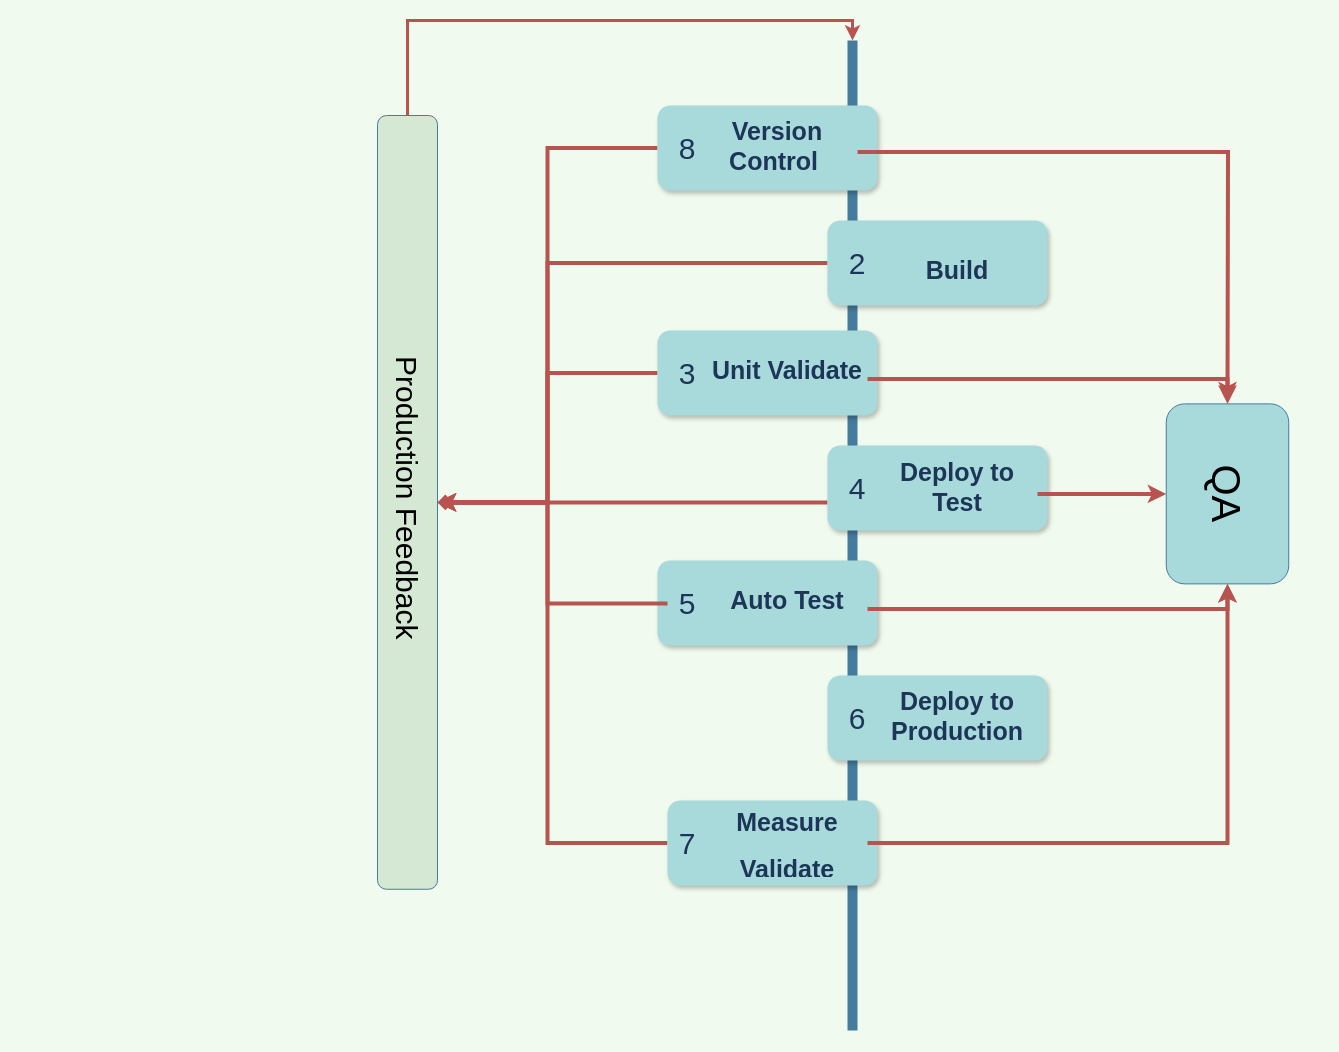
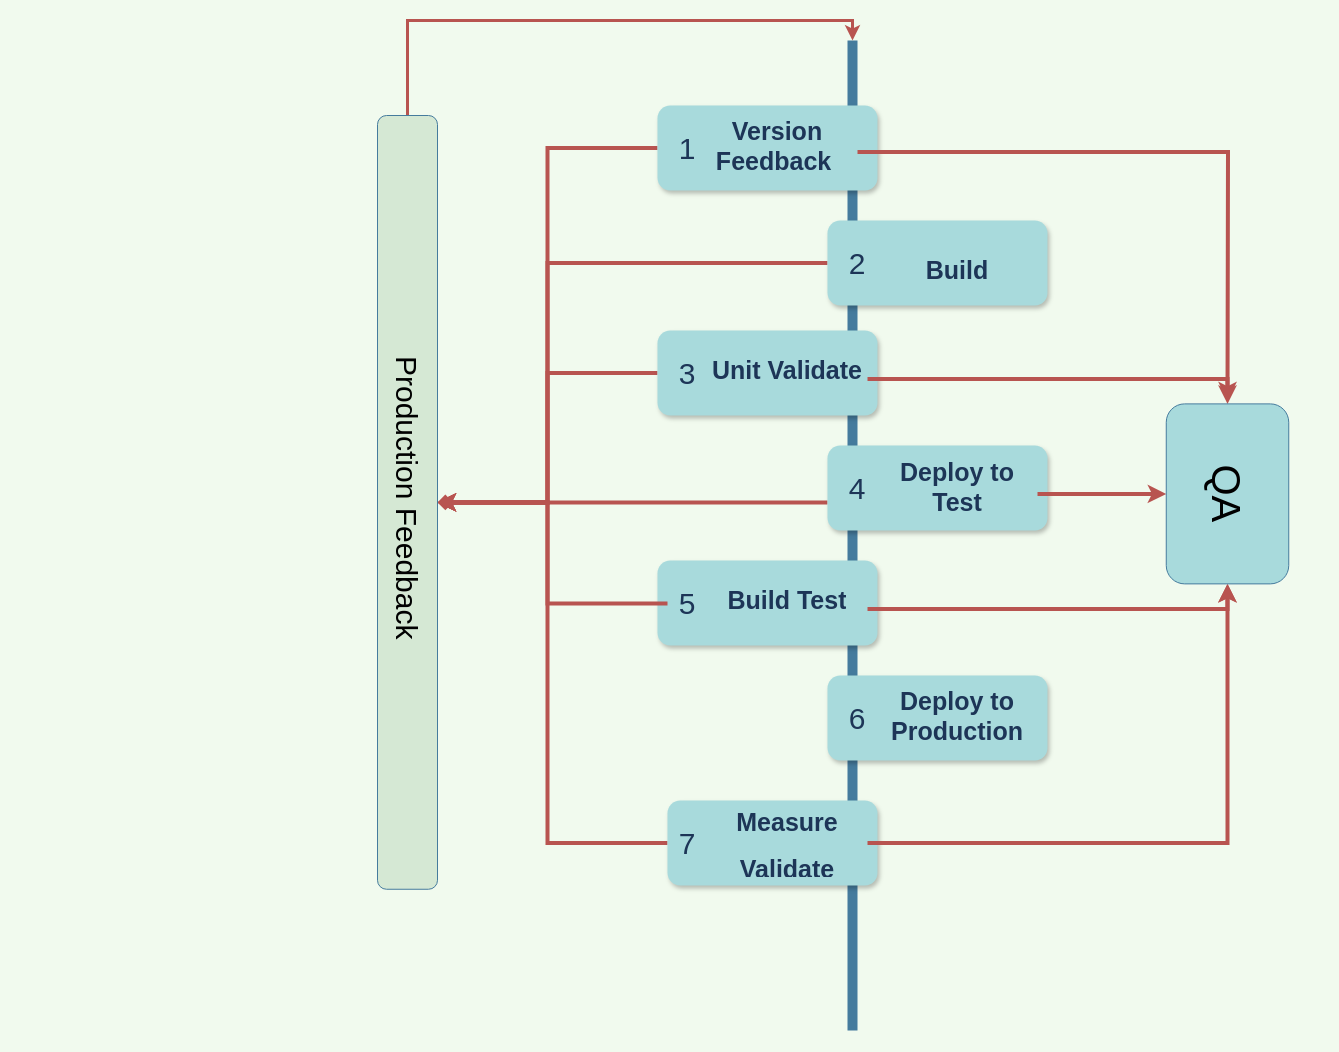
(778, 143) -> (778, 143)
(688, 149) -> (688, 149)
(788, 600) -> (788, 600)
